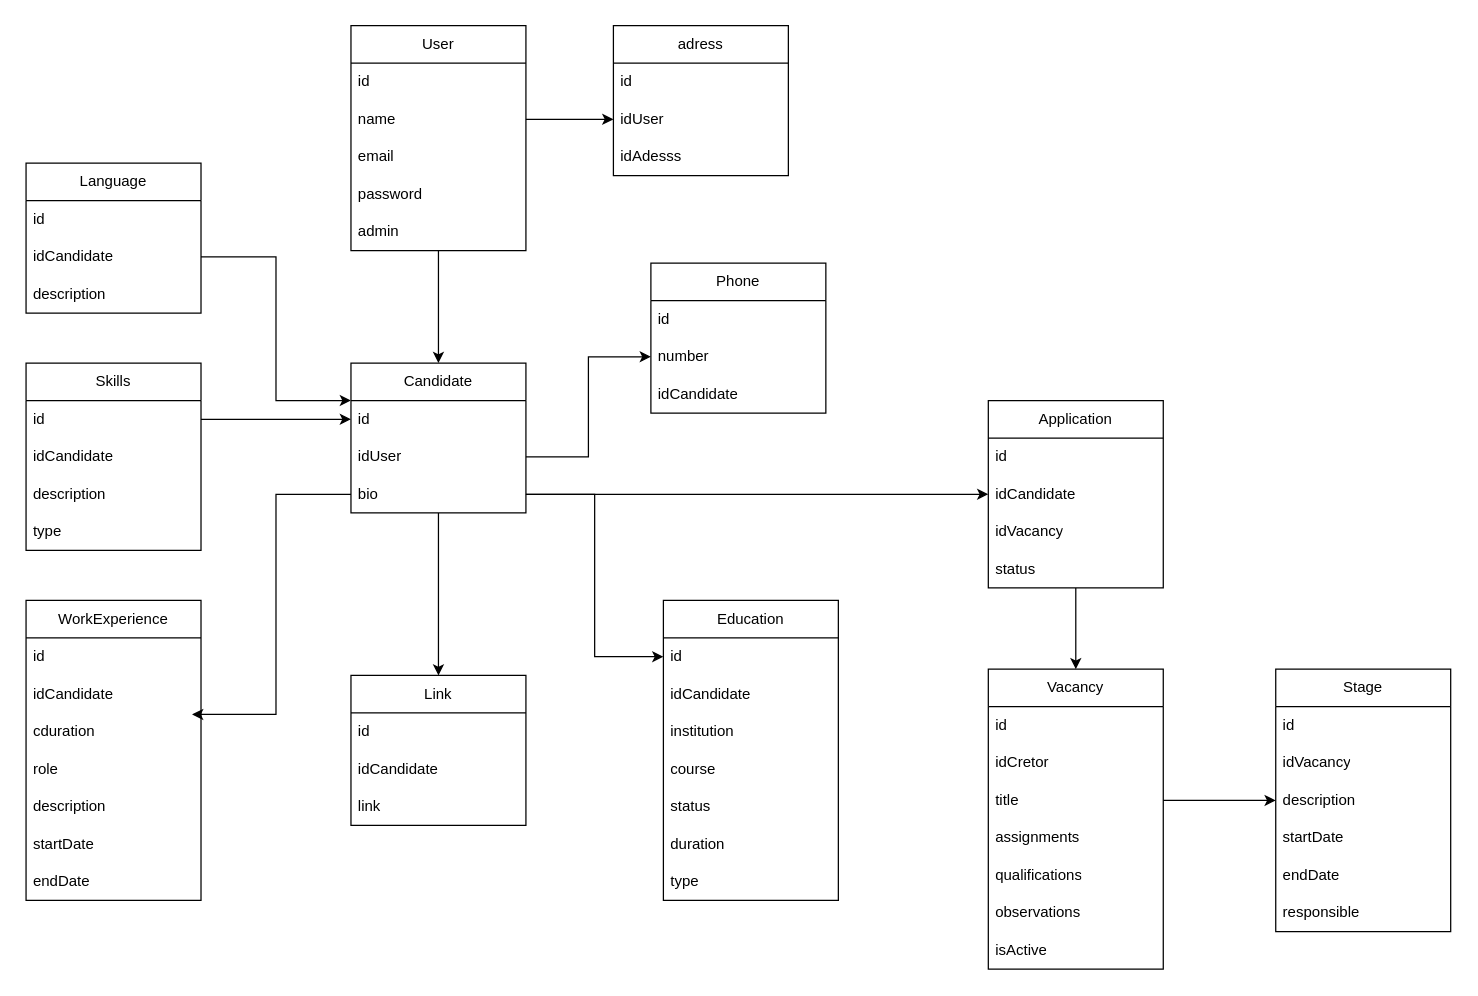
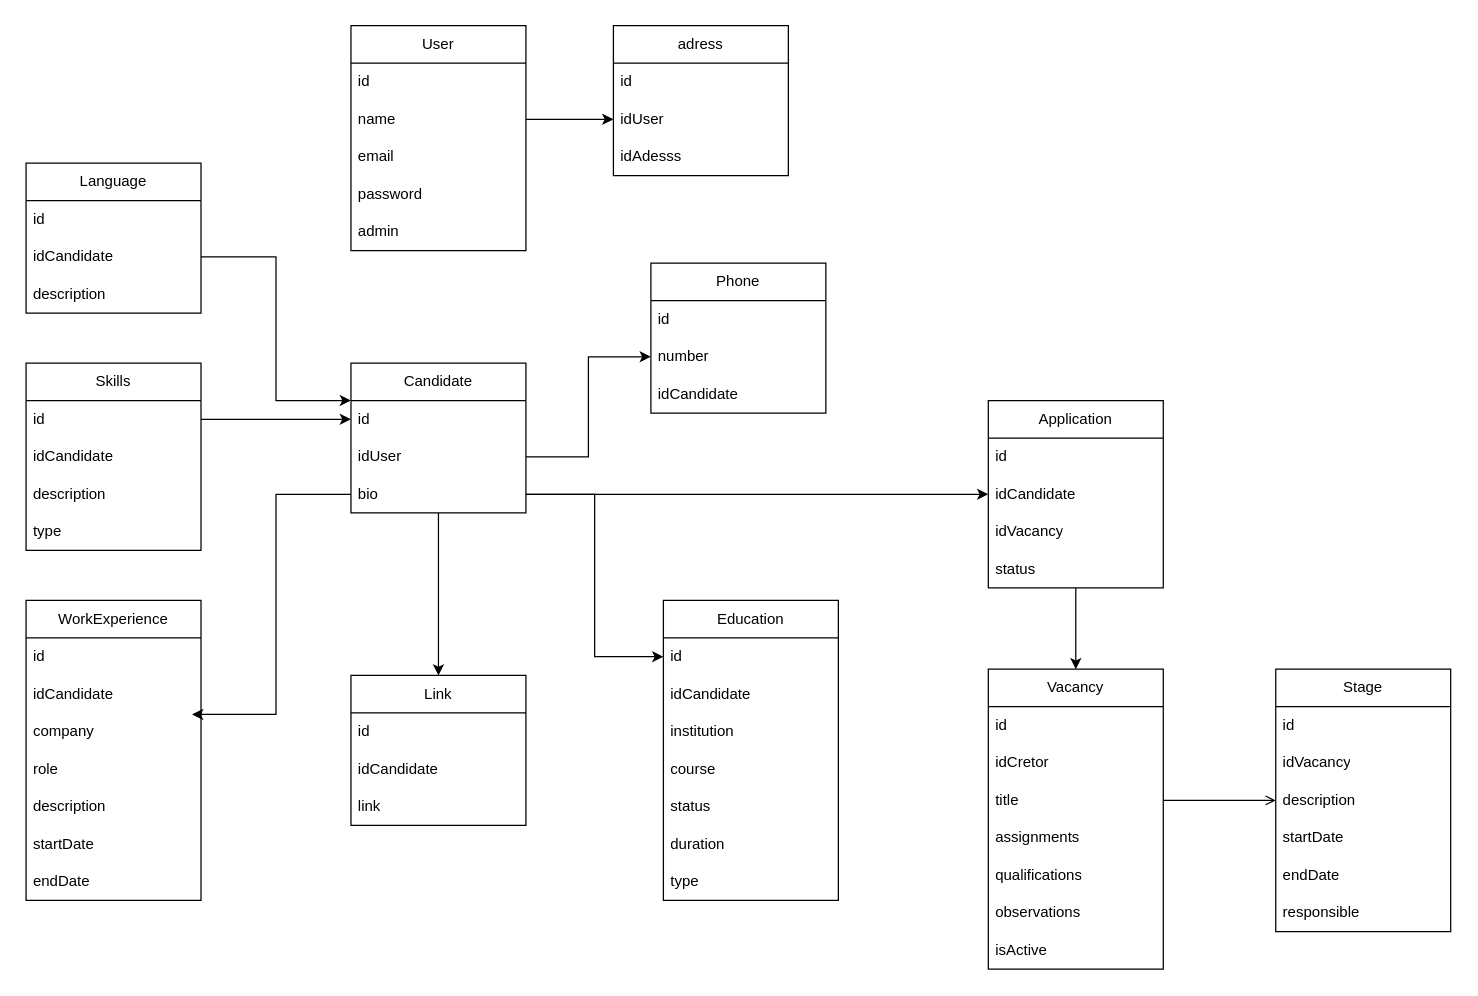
(438, 304) -> none
(69, 732) -> (63, 732)
(1266, 801) -> (1268, 801)
